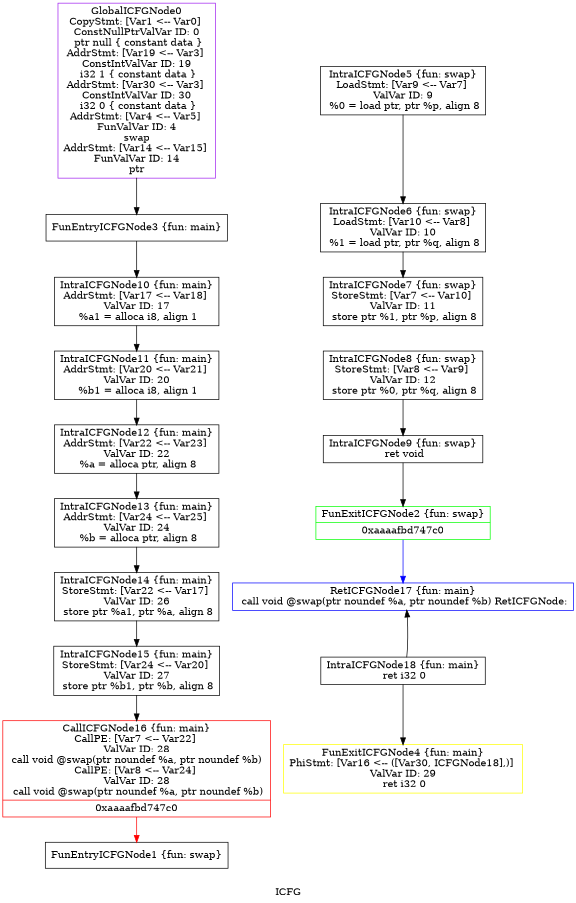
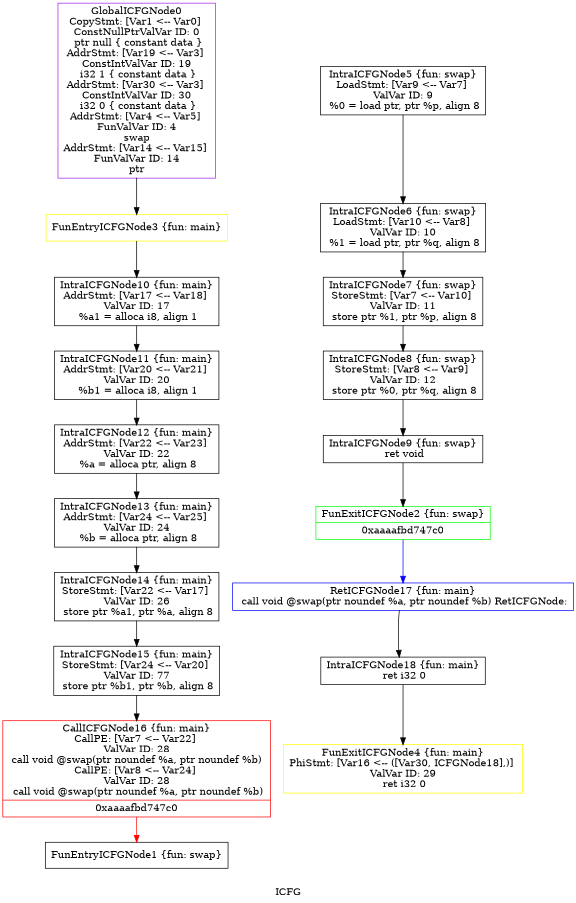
(137, 228) -> (137, 228)
none -> (403, 335)
(408, 637) -> (398, 630)
(137, 676) -> (137, 676)
